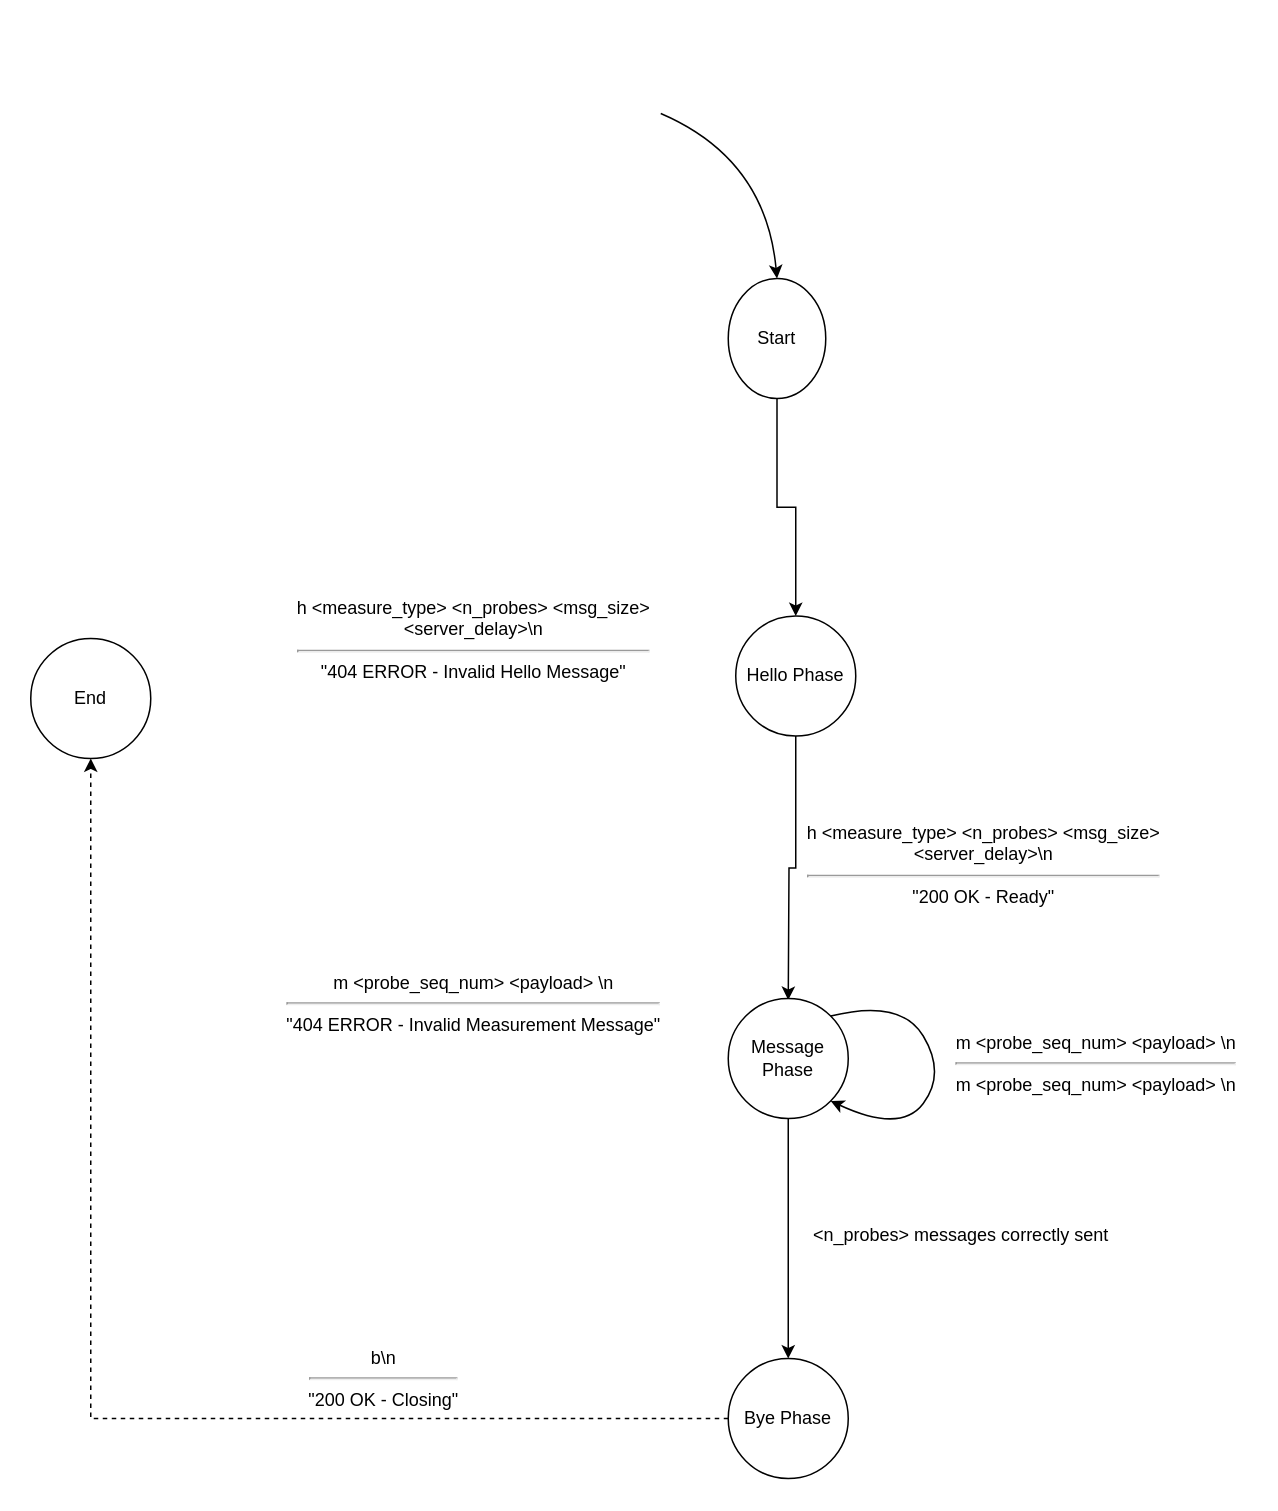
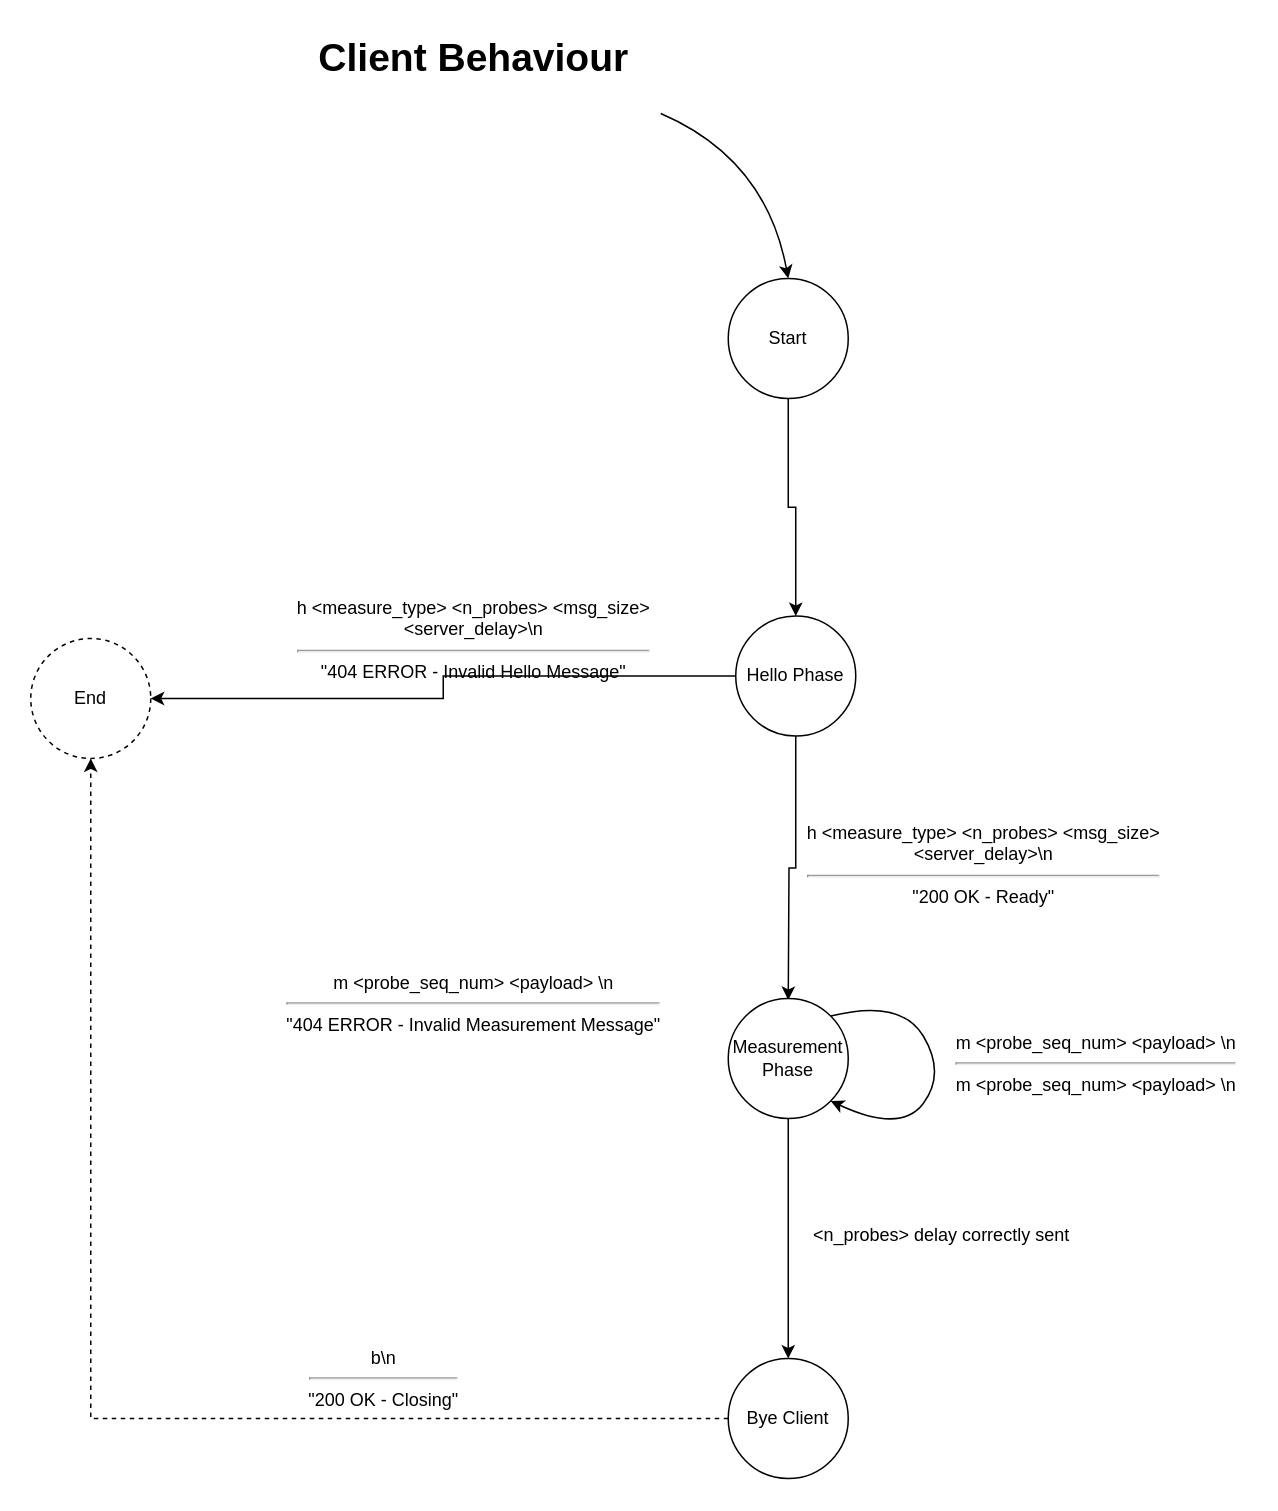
none -> (473, 53)
(777, 338) -> (788, 338)
none -> (443, 682)
(91, 698) -> (91, 698)
(788, 1058) -> (788, 1058)
(949, 1234) -> (934, 1234)
(788, 1418) -> (788, 1418)
